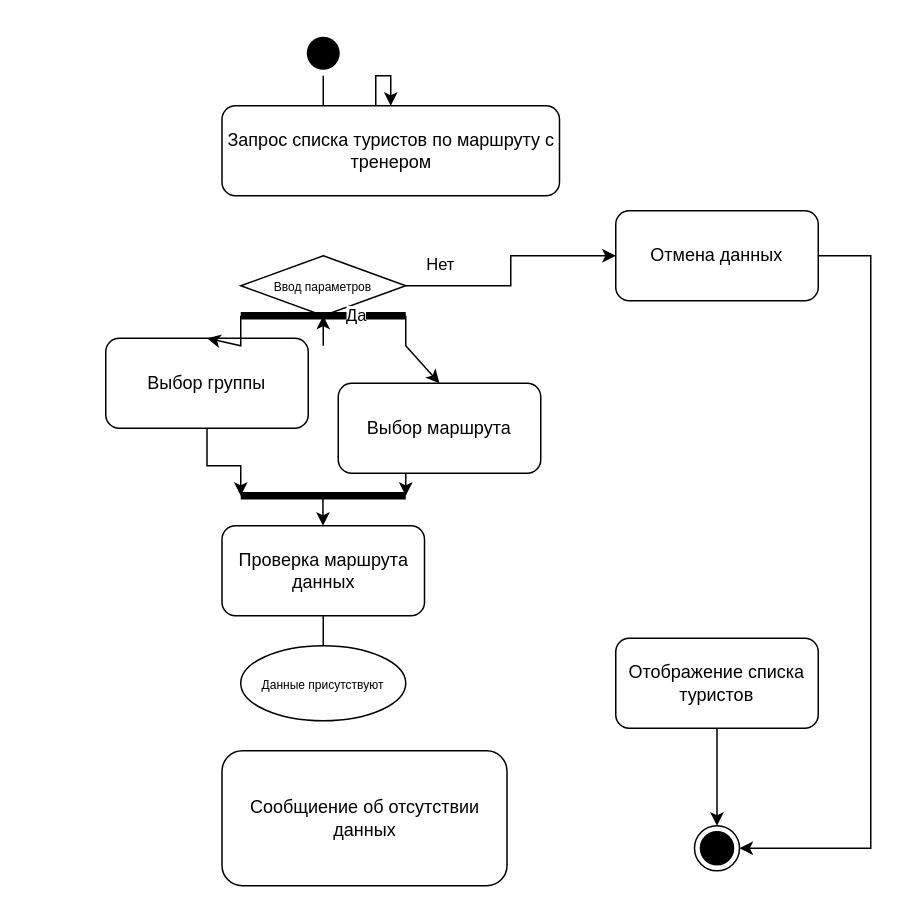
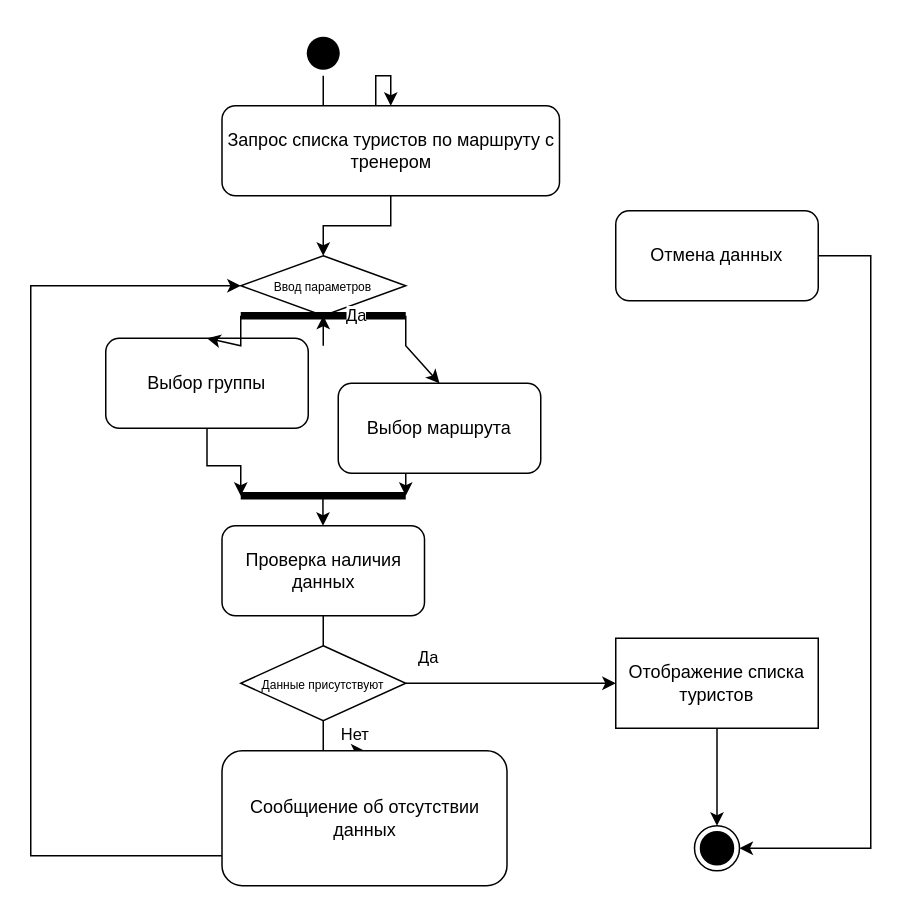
none -> (363, 226)
(511, 276) -> none
none -> (31, 567)
(324, 571) -> (324, 571)
(323, 683) -> (323, 683)
none -> (506, 683)
(717, 683) -> (717, 683)
none -> (323, 737)
